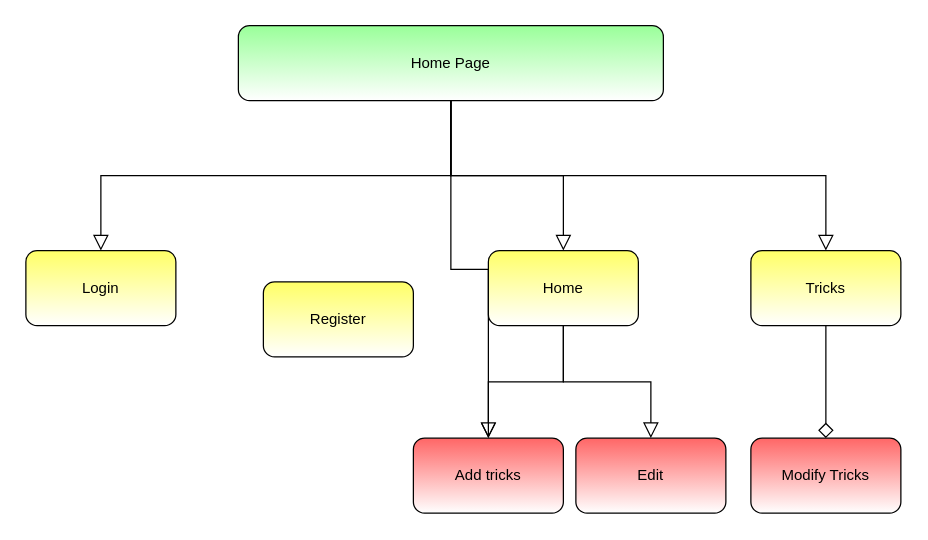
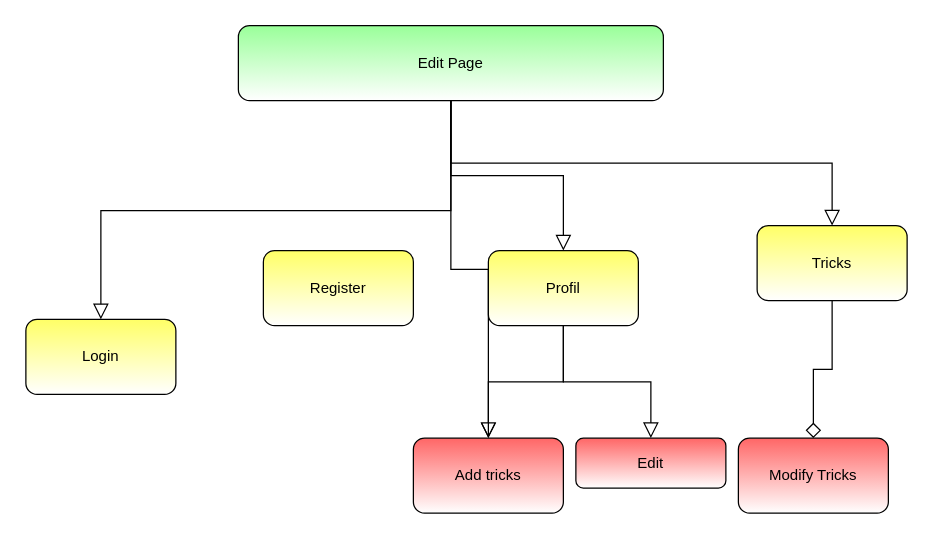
(451, 63) -> (451, 63)
(101, 288) -> (101, 357)
(563, 288) -> (563, 288)
(826, 288) -> (832, 263)
(338, 319) -> (338, 288)
(651, 476) -> (651, 463)
(826, 476) -> (813, 476)
